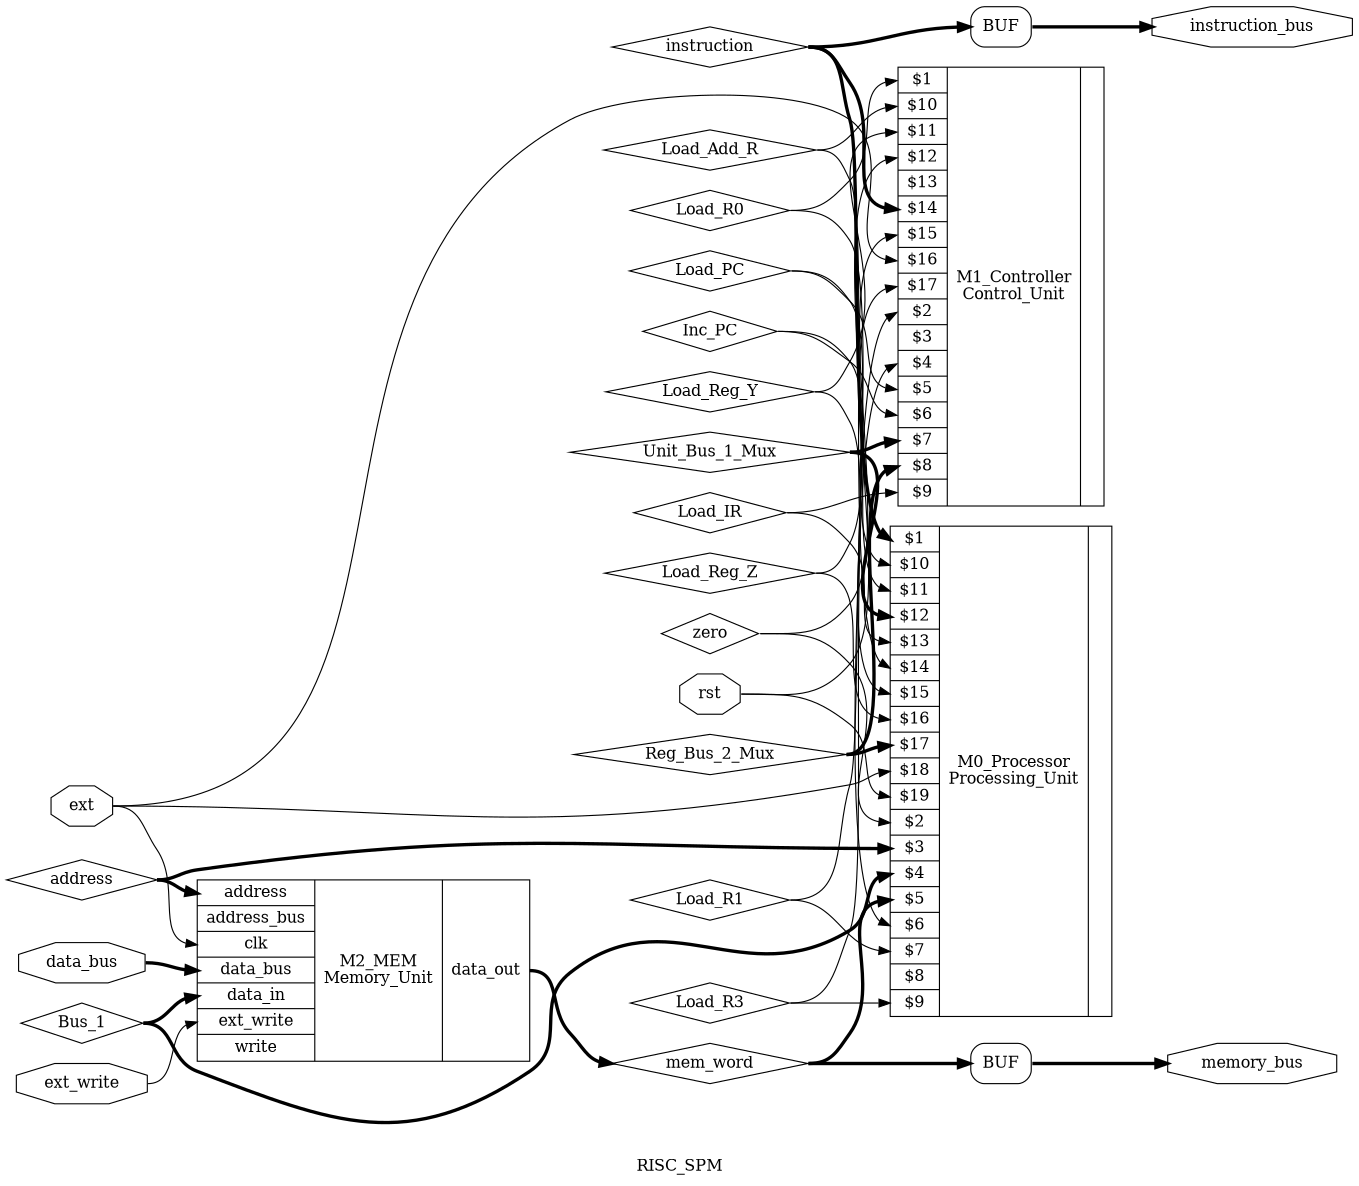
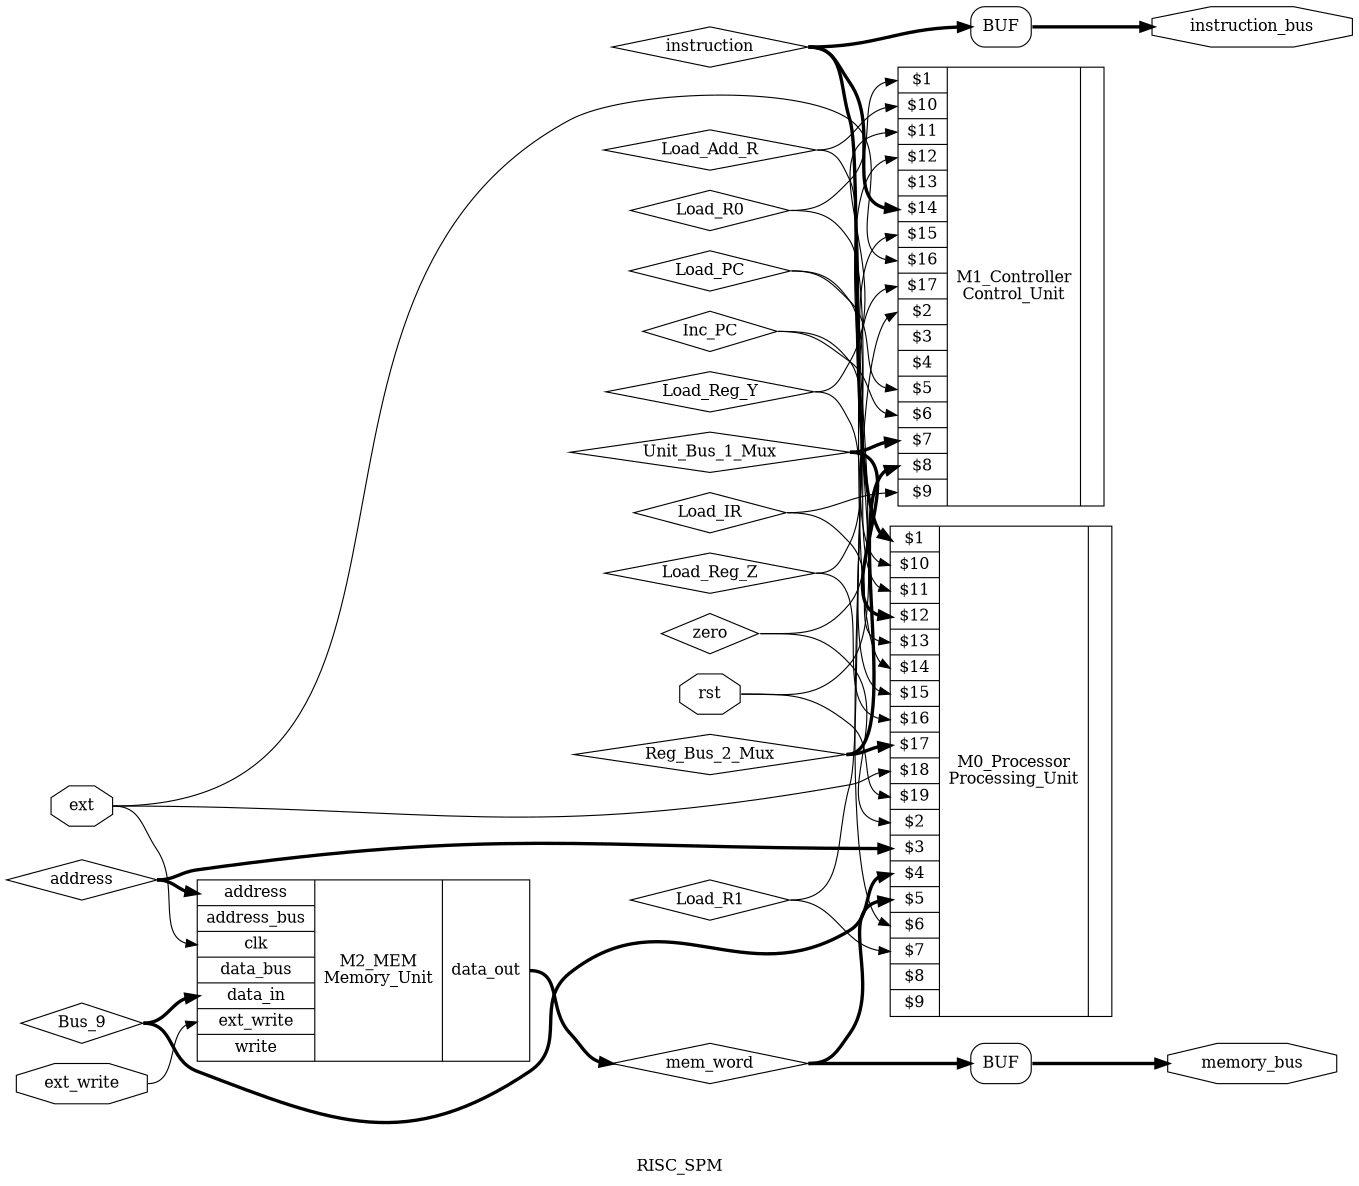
(82, 963) -> none
(710, 1003) -> none
(82, 1023) -> (82, 1023)
